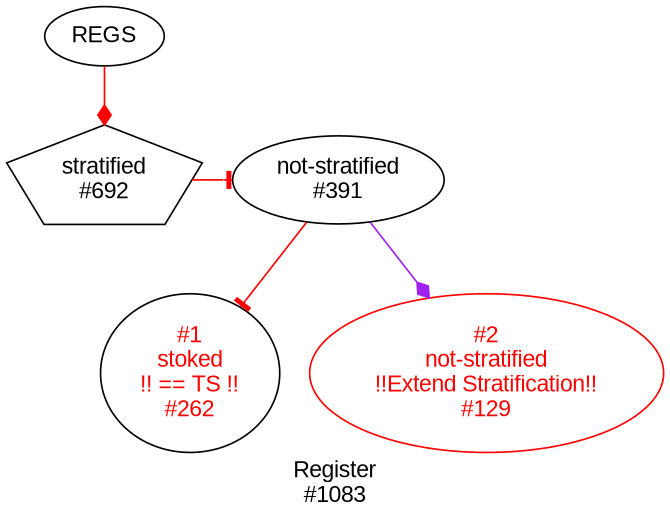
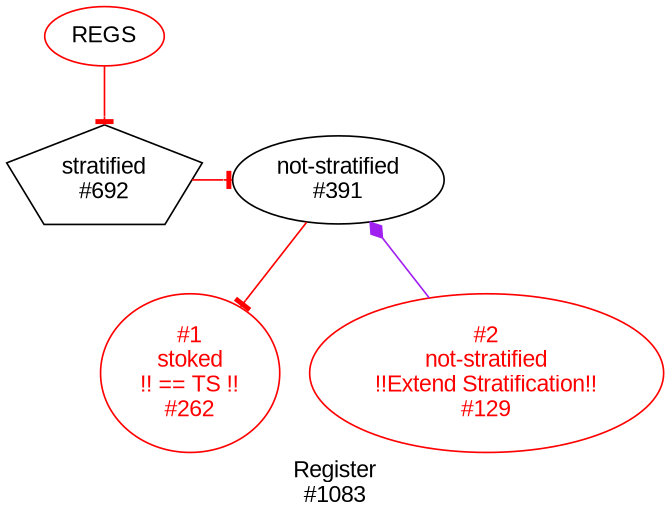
(104, 36) -> (104, 36)
(104, 86) -> (104, 91)
(393, 252) -> (406, 268)
(190, 373) -> (190, 373)
